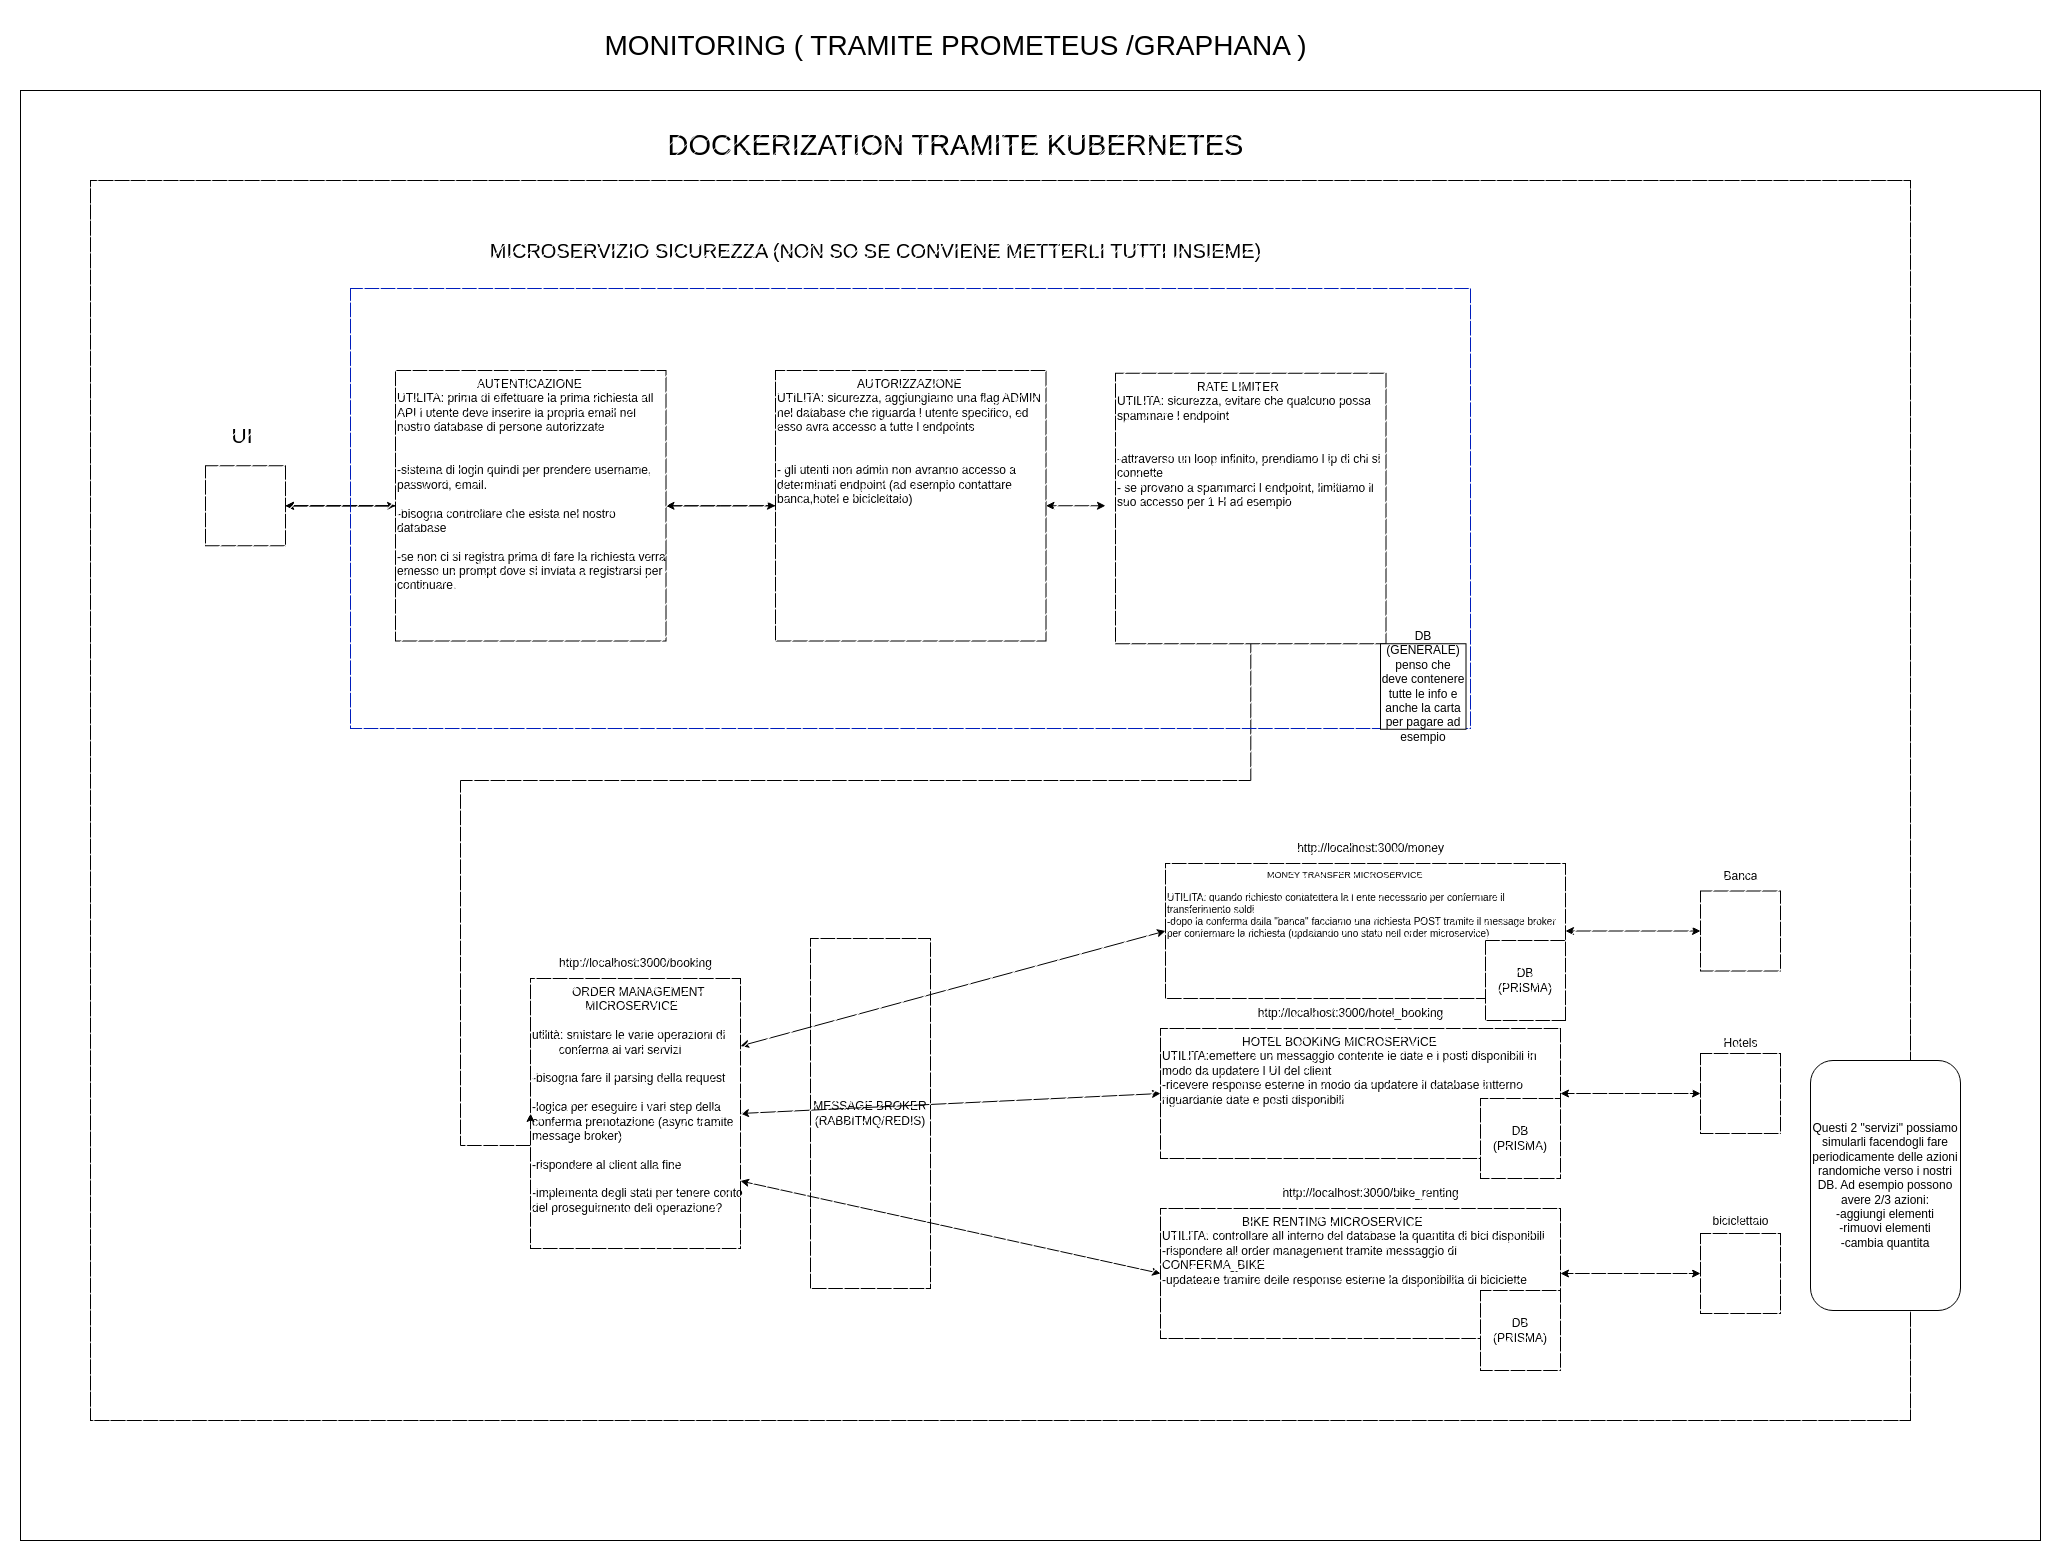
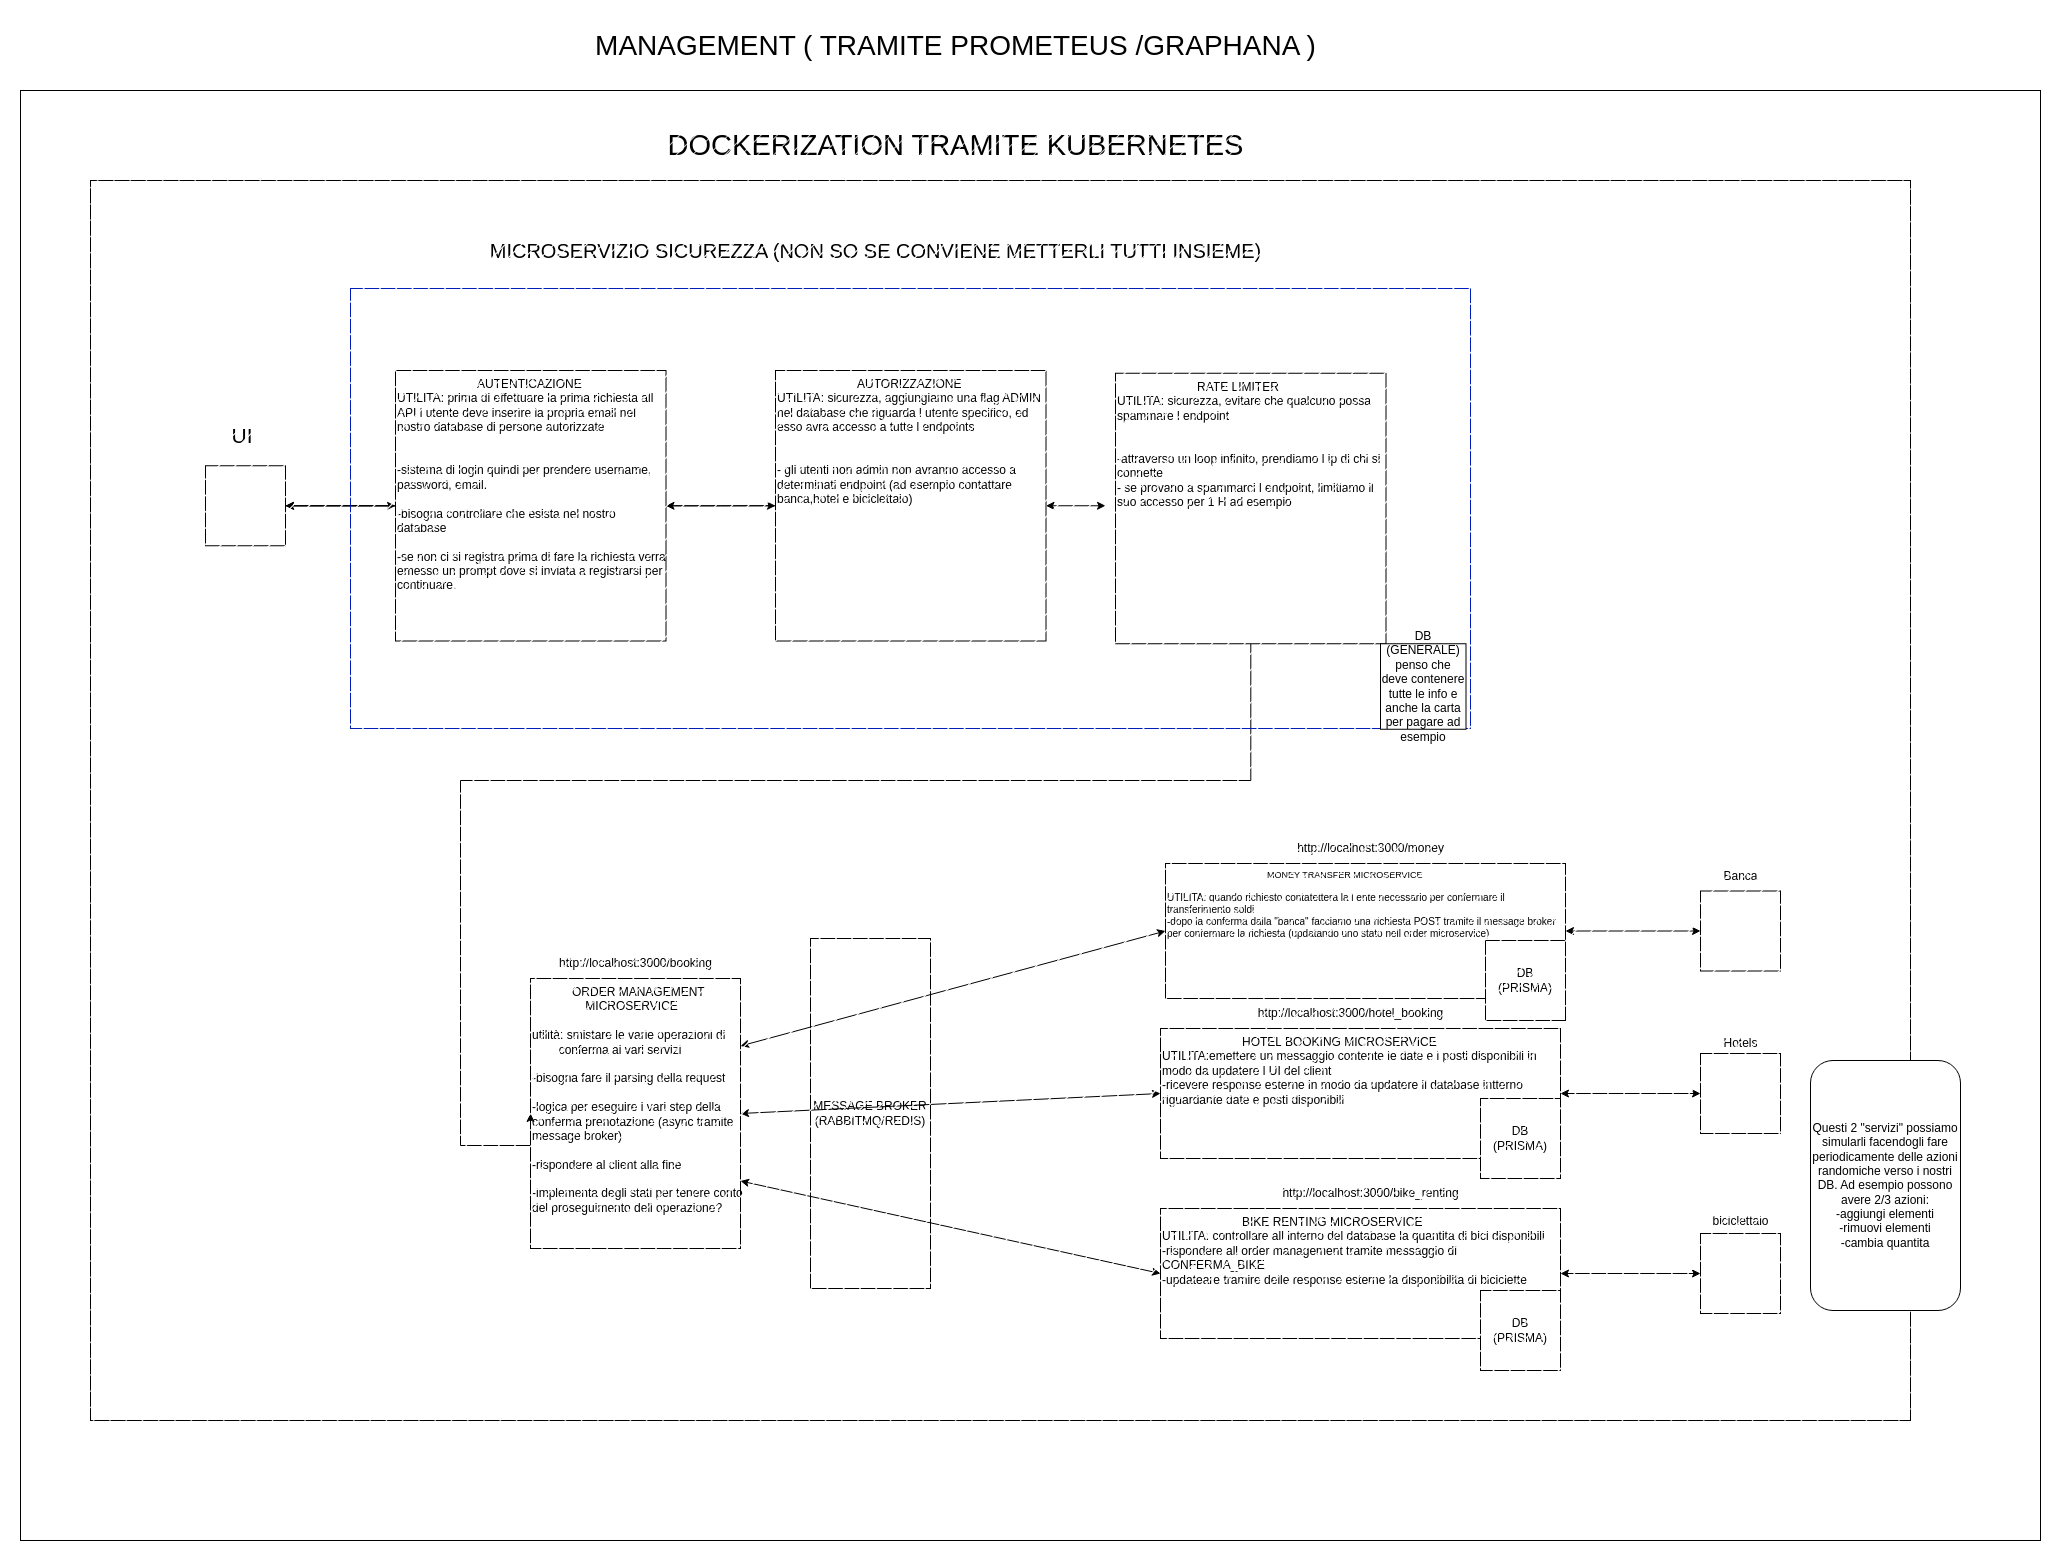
(956, 46) -> (956, 46)
